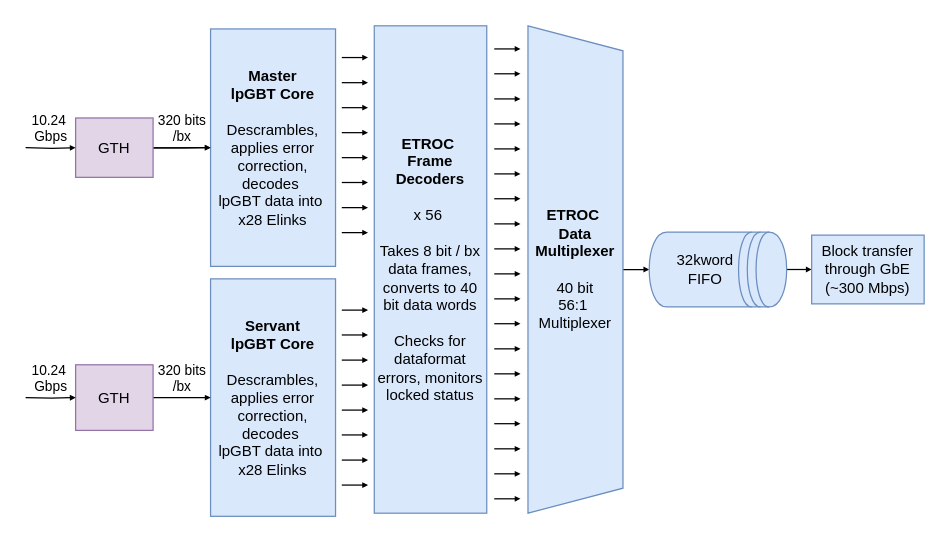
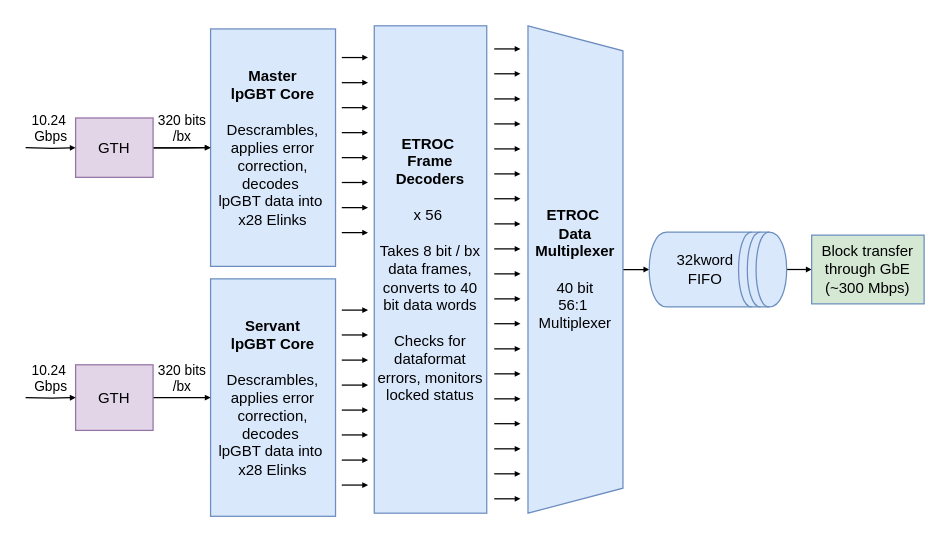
(868, 269) -> (868, 269)
